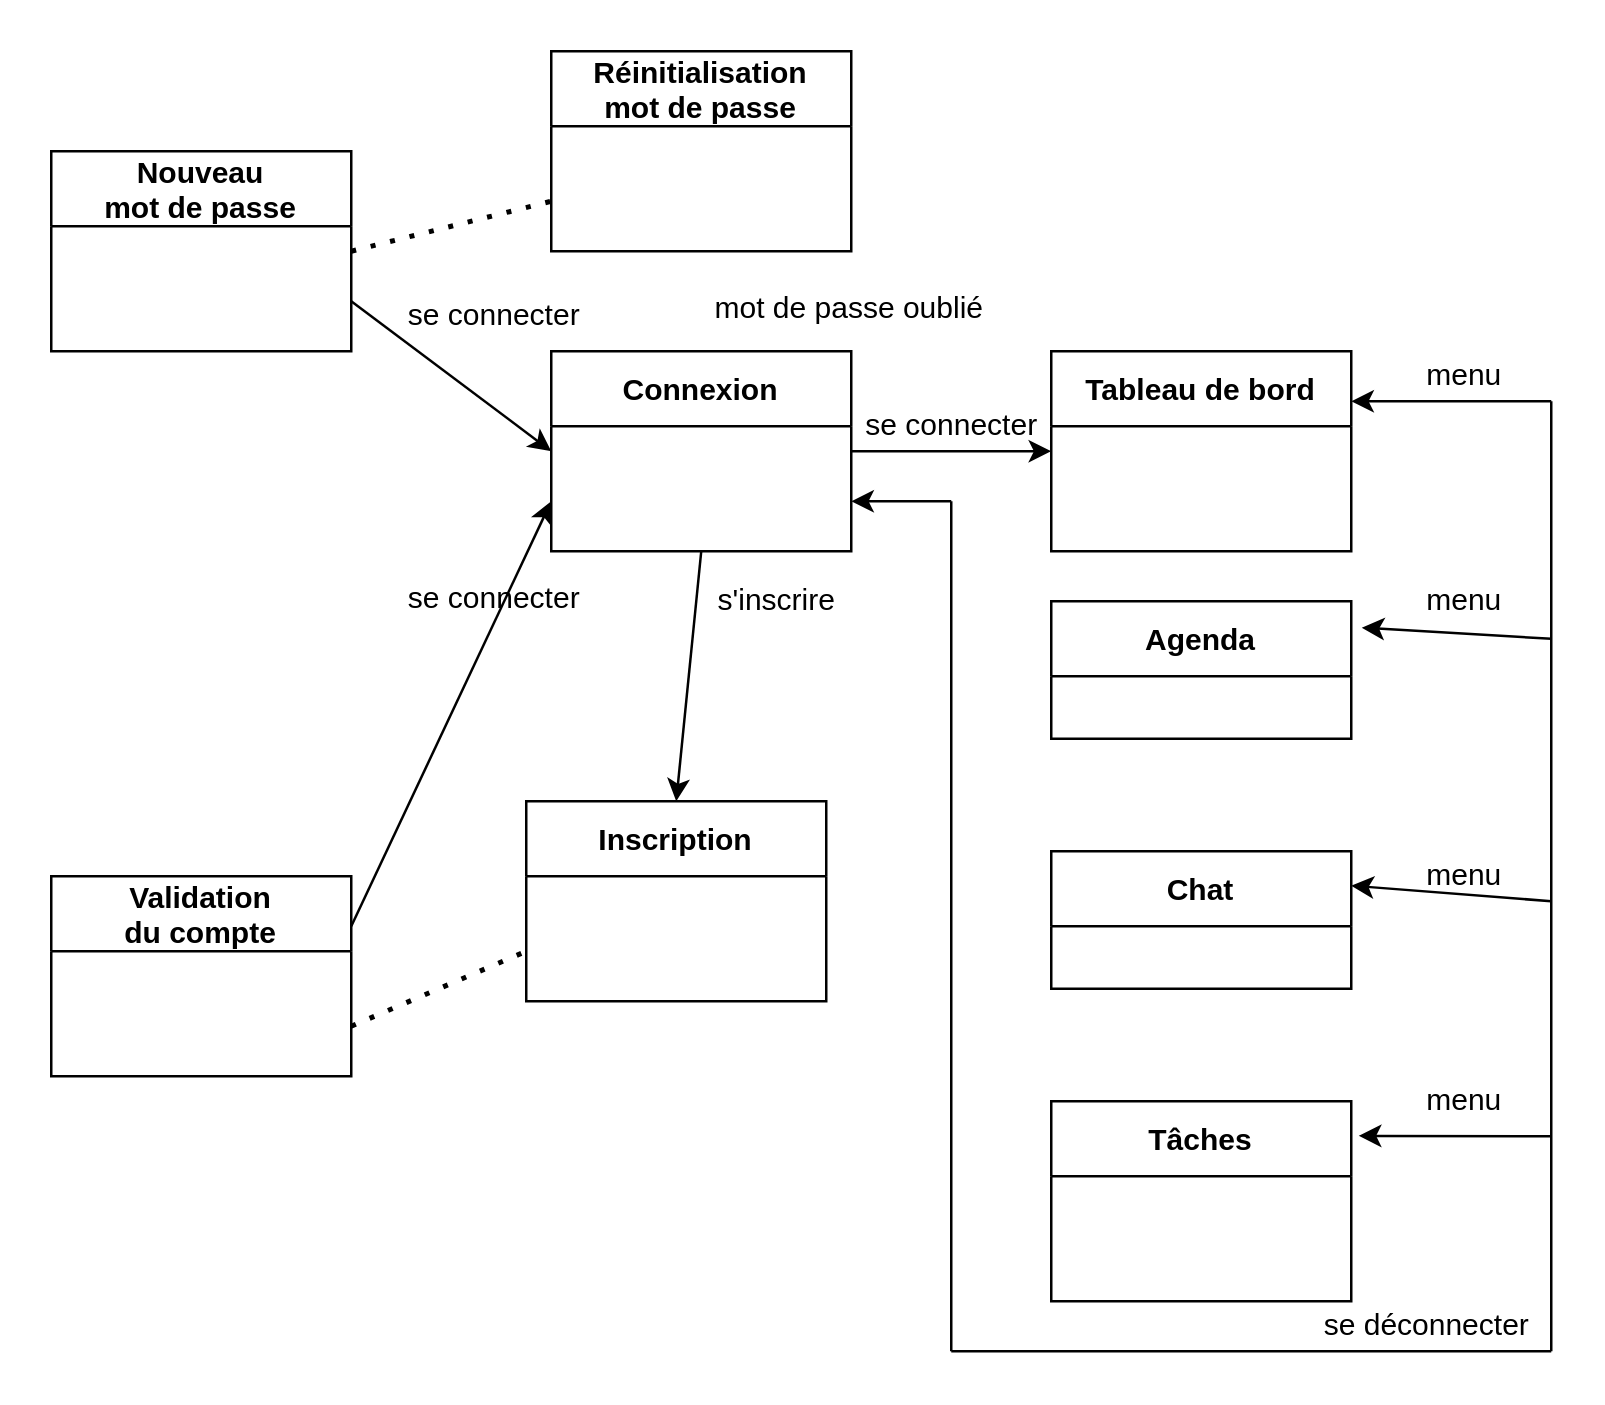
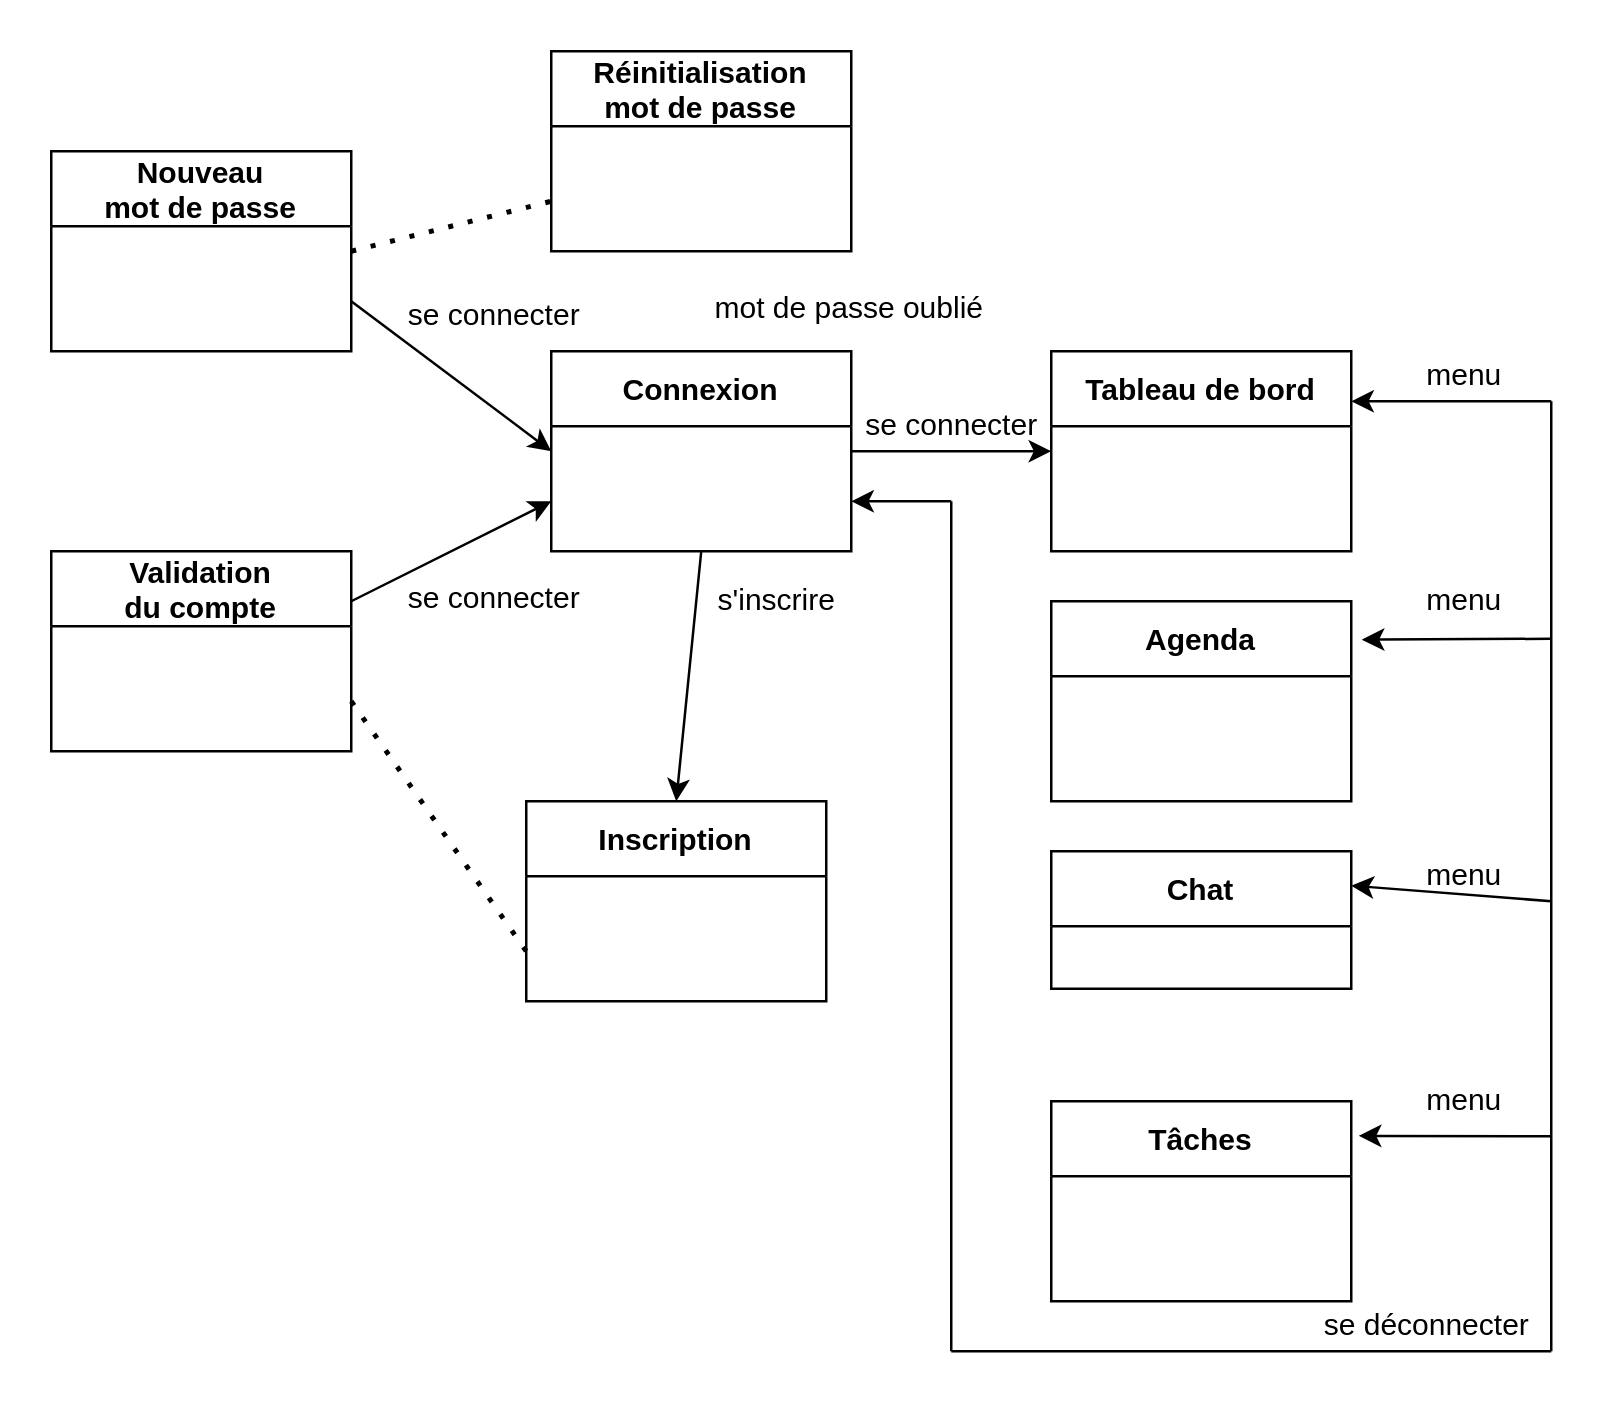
(1201, 670) -> (1201, 701)
(201, 976) -> (201, 651)
